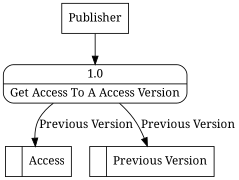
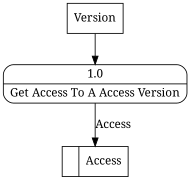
(95, 18) -> (95, 18)
(86, 125) -> (113, 125)
(152, 162) -> none
